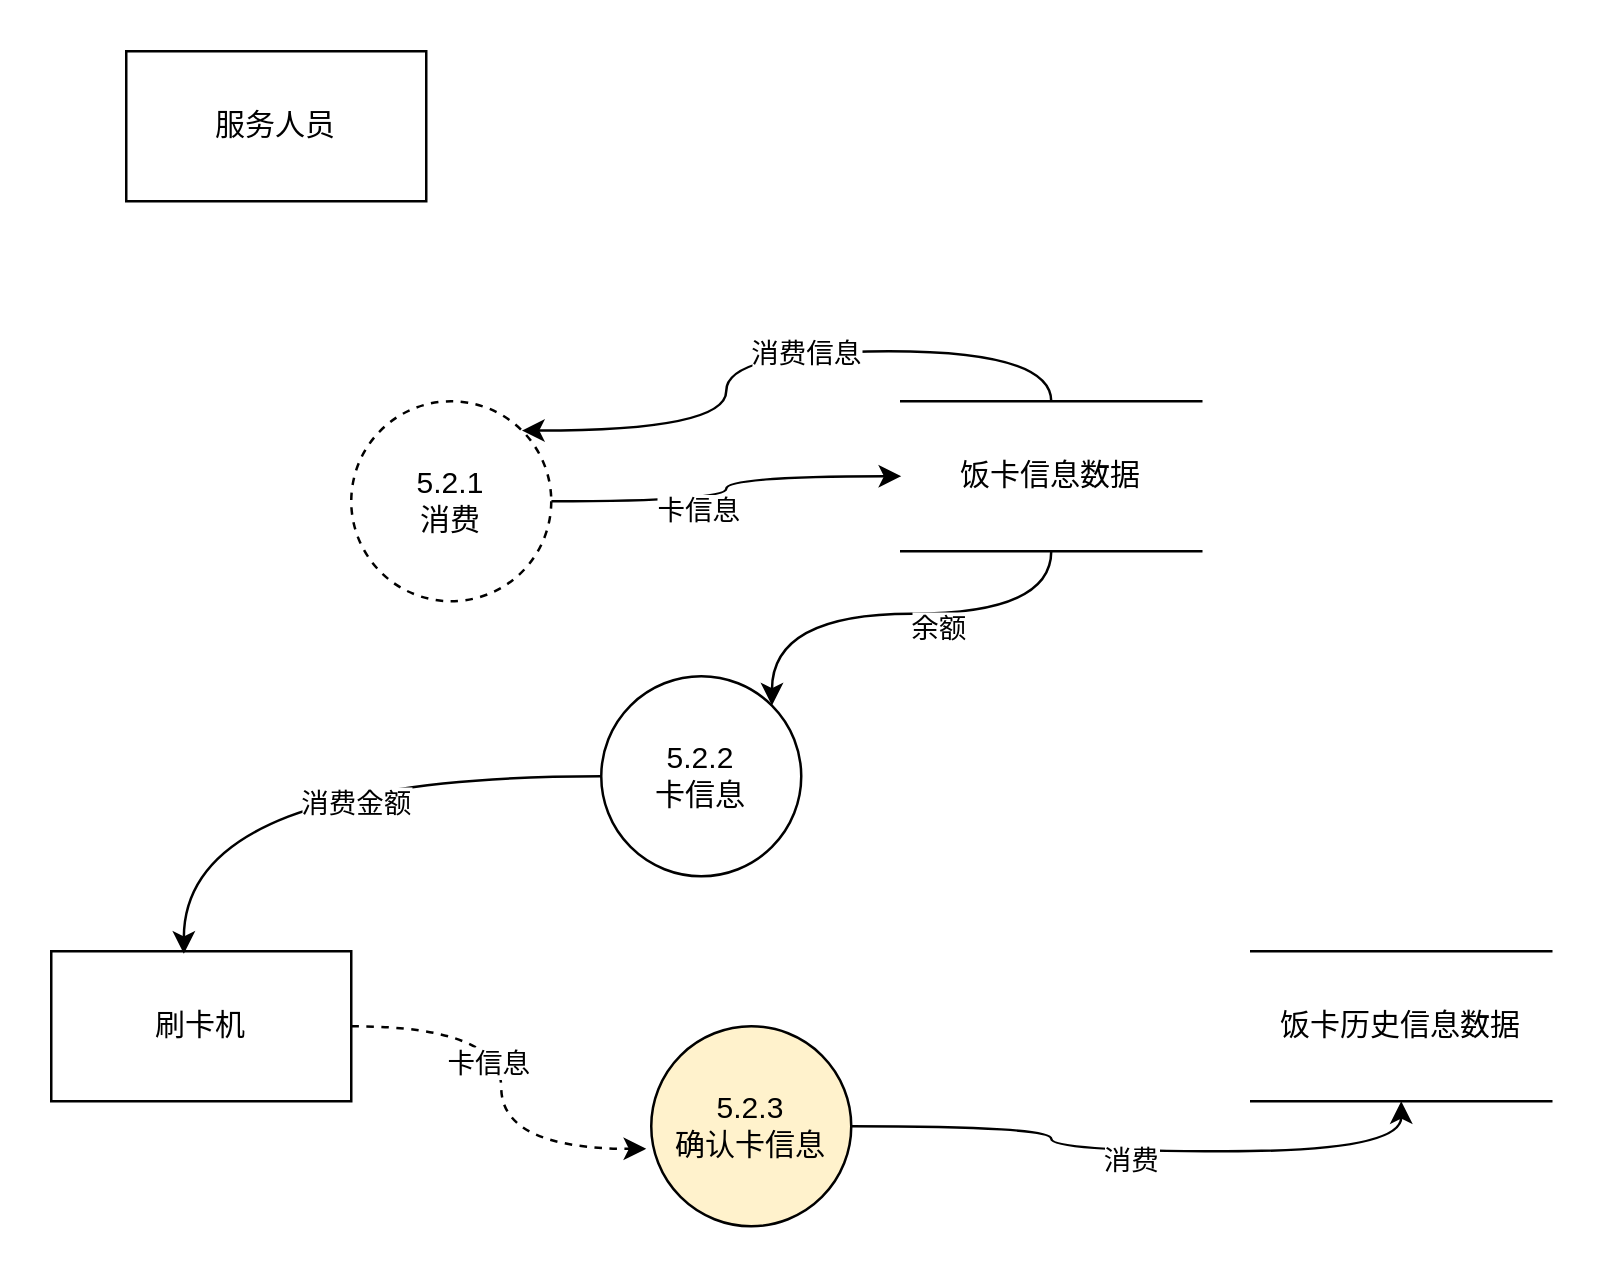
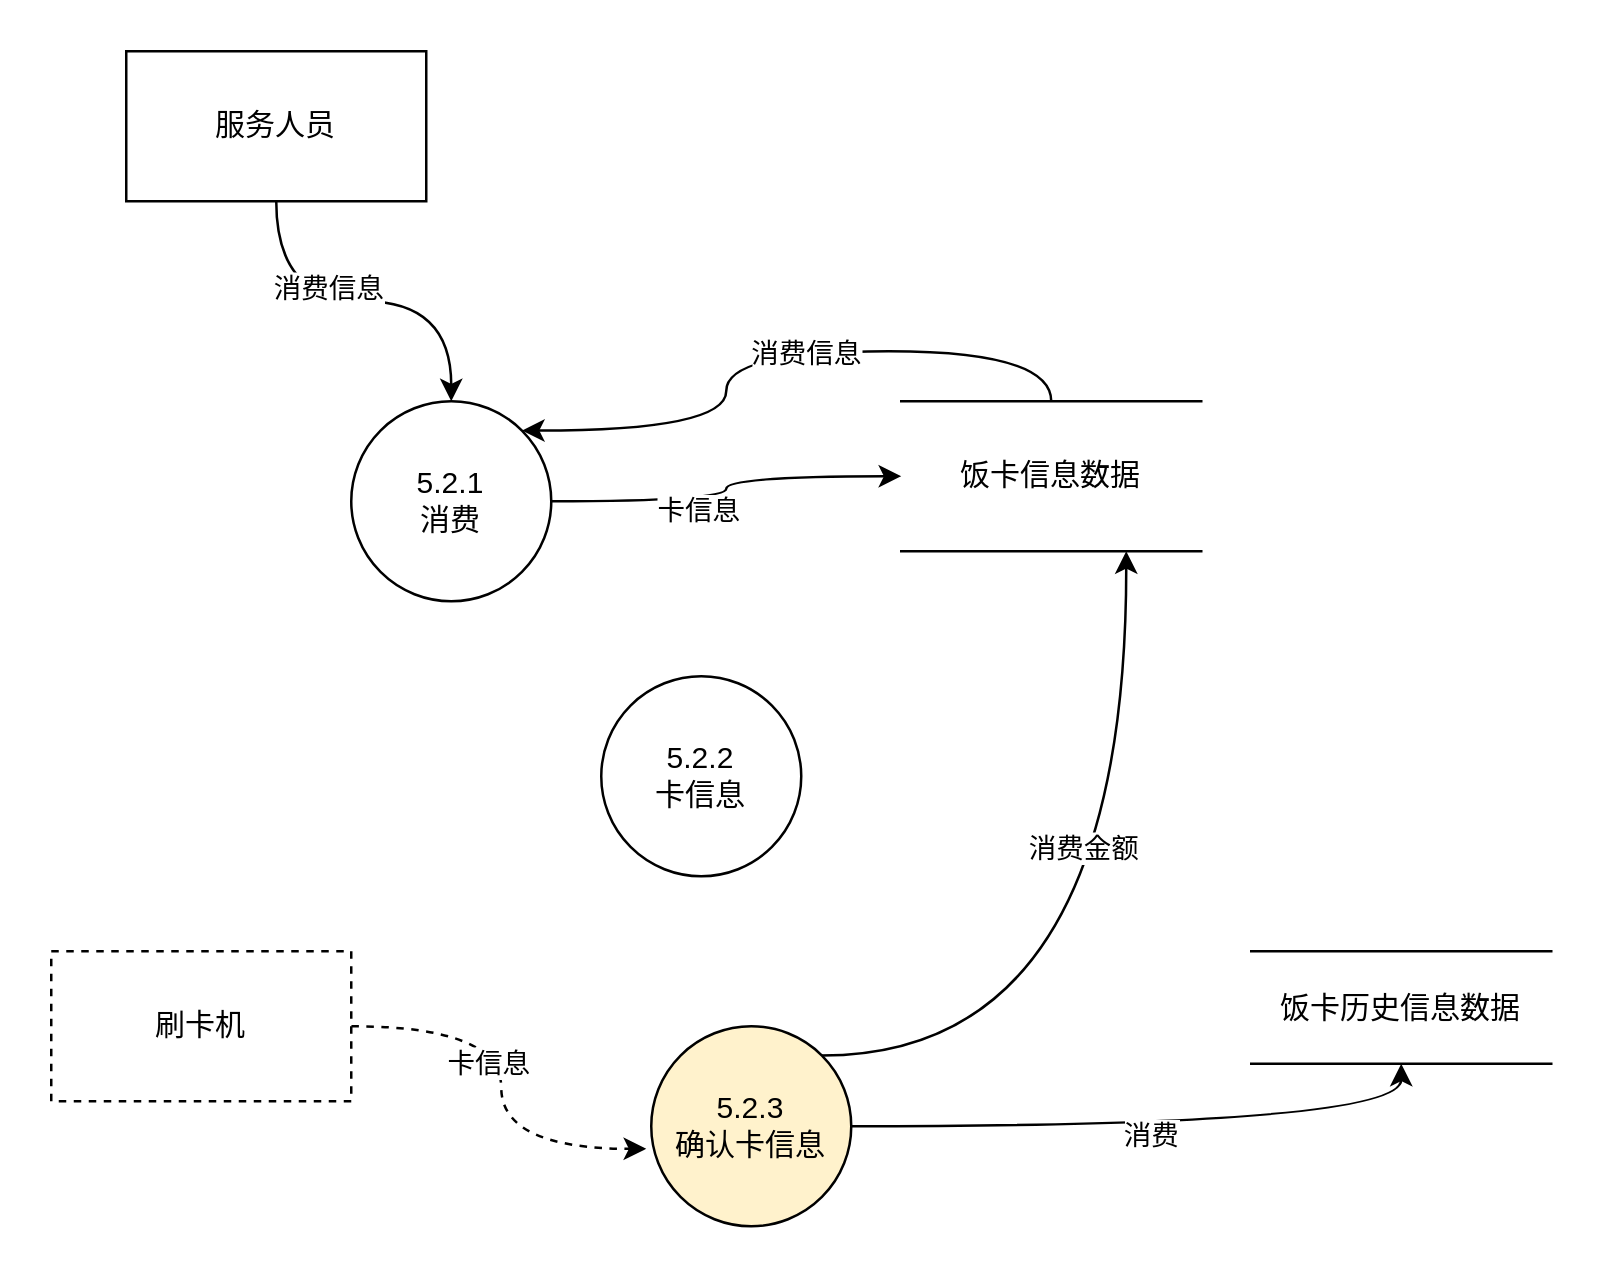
none -> (435, 328)
(451, 501) -> (451, 501)
(832, 623) -> none
(361, 797) -> none
none -> (1074, 886)
(201, 1026) -> (201, 1026)
(1401, 1026) -> (1401, 1008)
